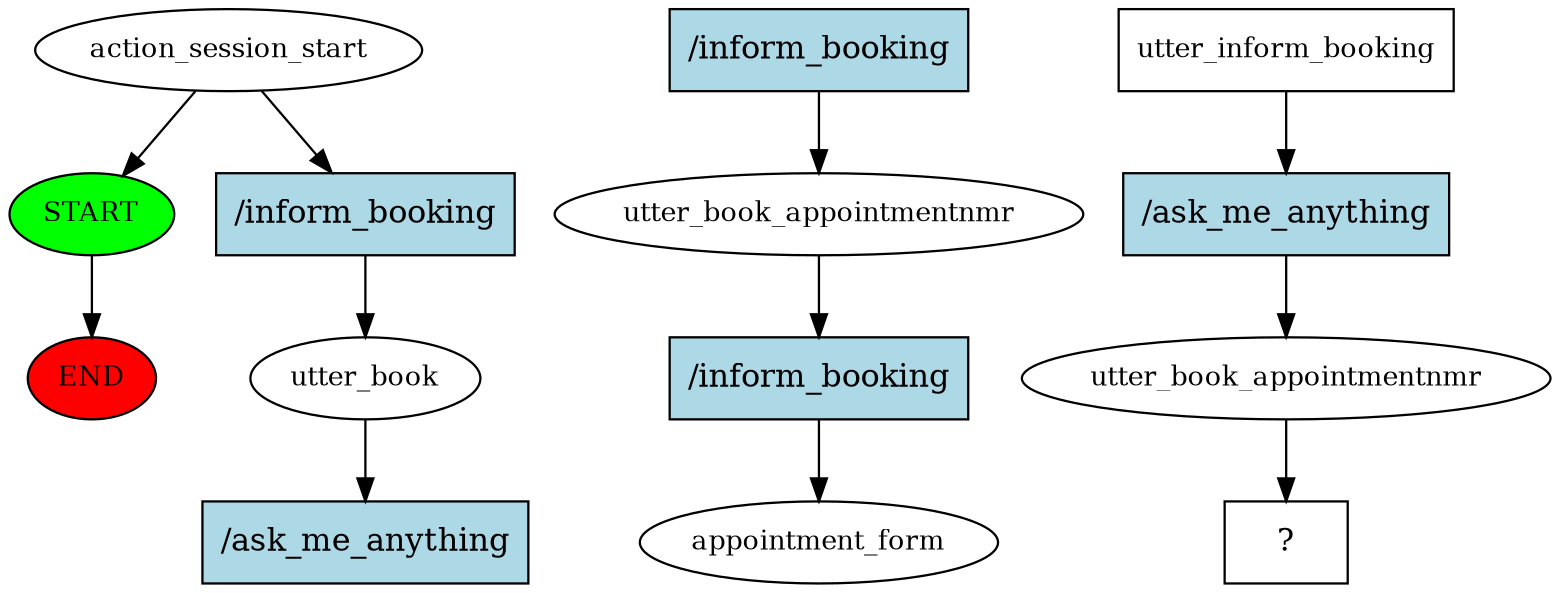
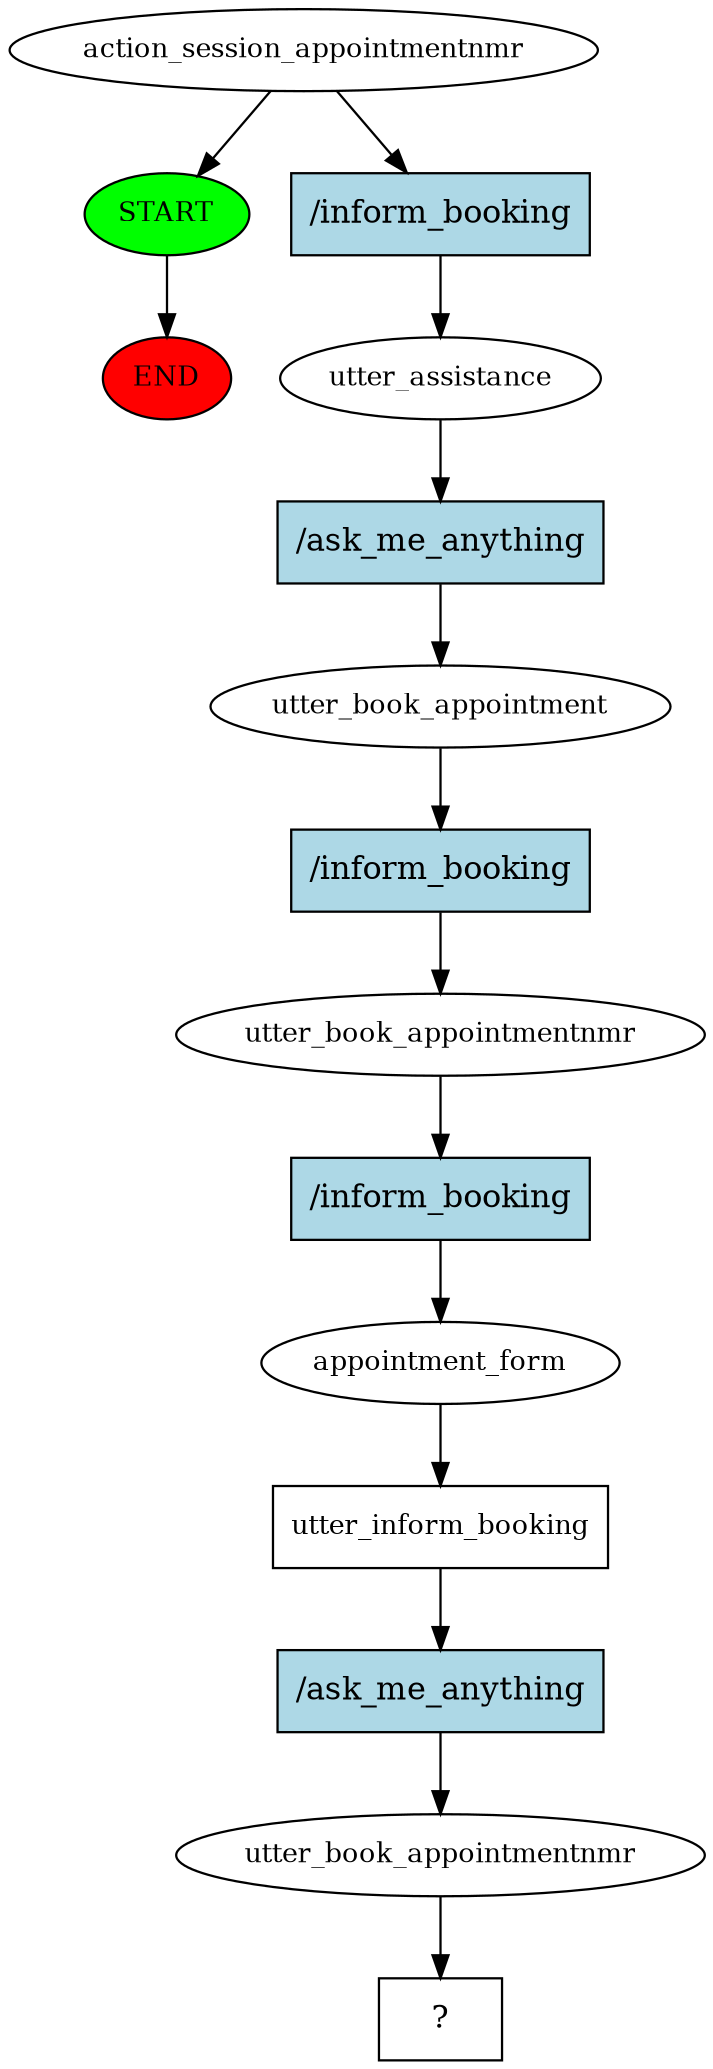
(229, 50) -> (304, 50)
(365, 378) -> (440, 378)
none -> (440, 707)
none -> (440, 1434)
